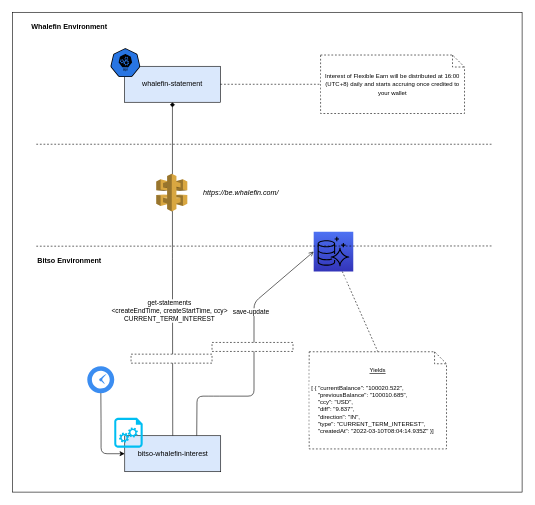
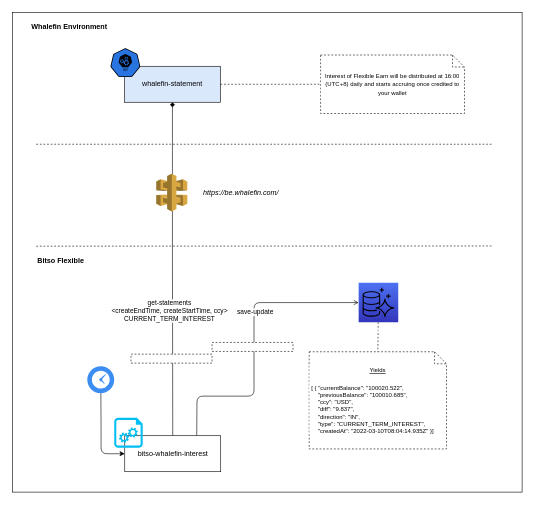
(334, 252) -> (379, 303)
(69, 261) -> (61, 261)
(173, 454) -> (173, 454)
